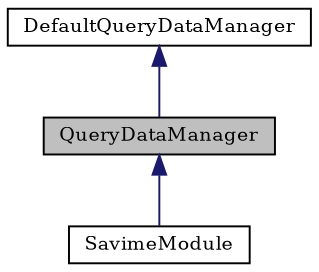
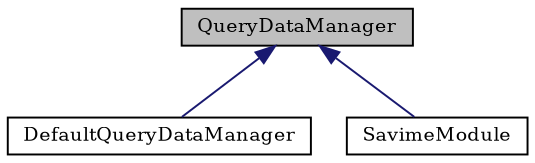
(159, 92) -> (221, 88)
